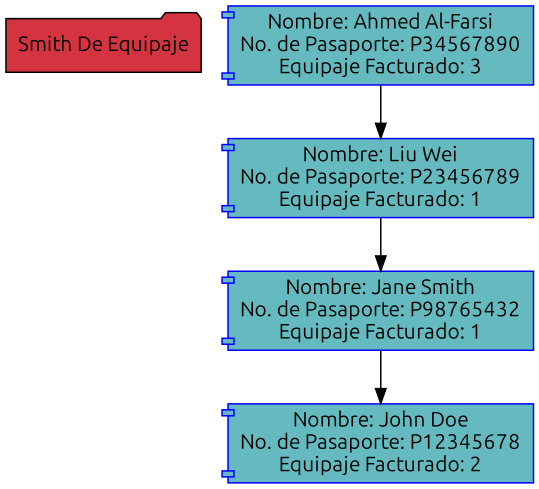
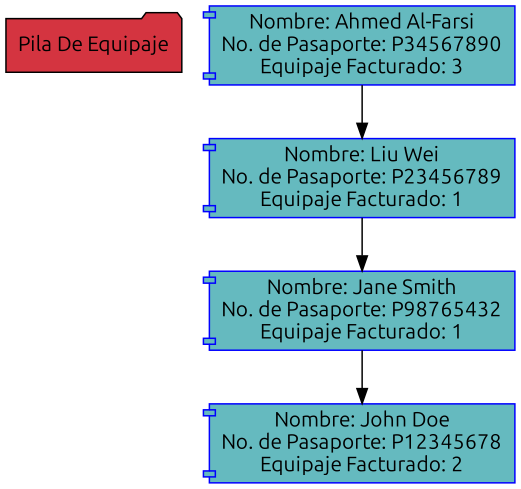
(104, 45) -> (94, 45)
